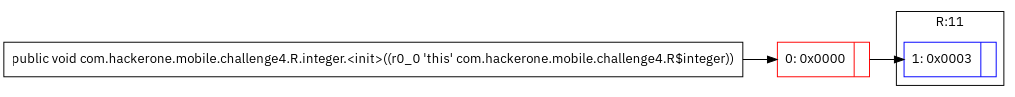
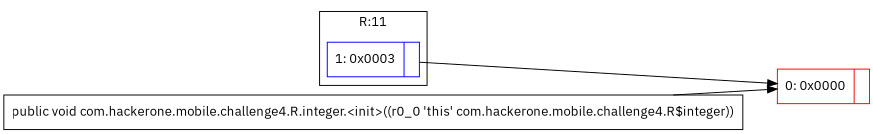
(882, 60) -> (594, 73)
